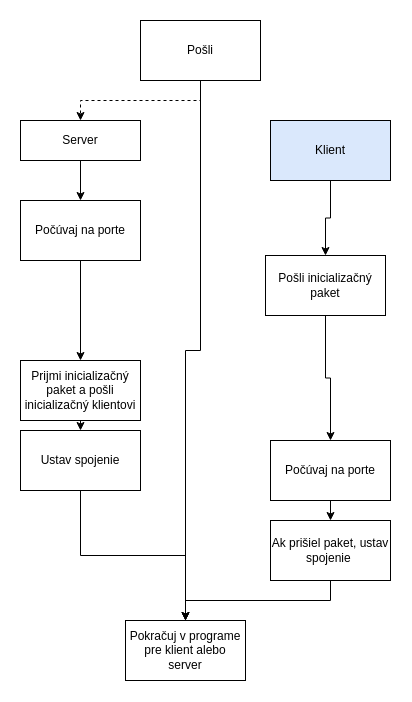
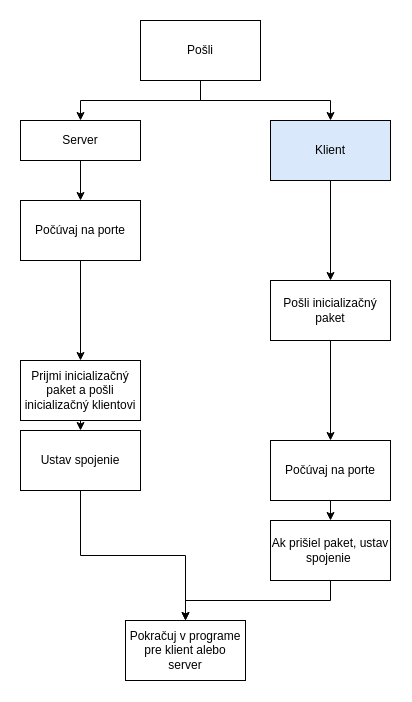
(135, 101) -> (135, 101)
(326, 286) -> (331, 311)
(201, 335) -> (273, 101)
